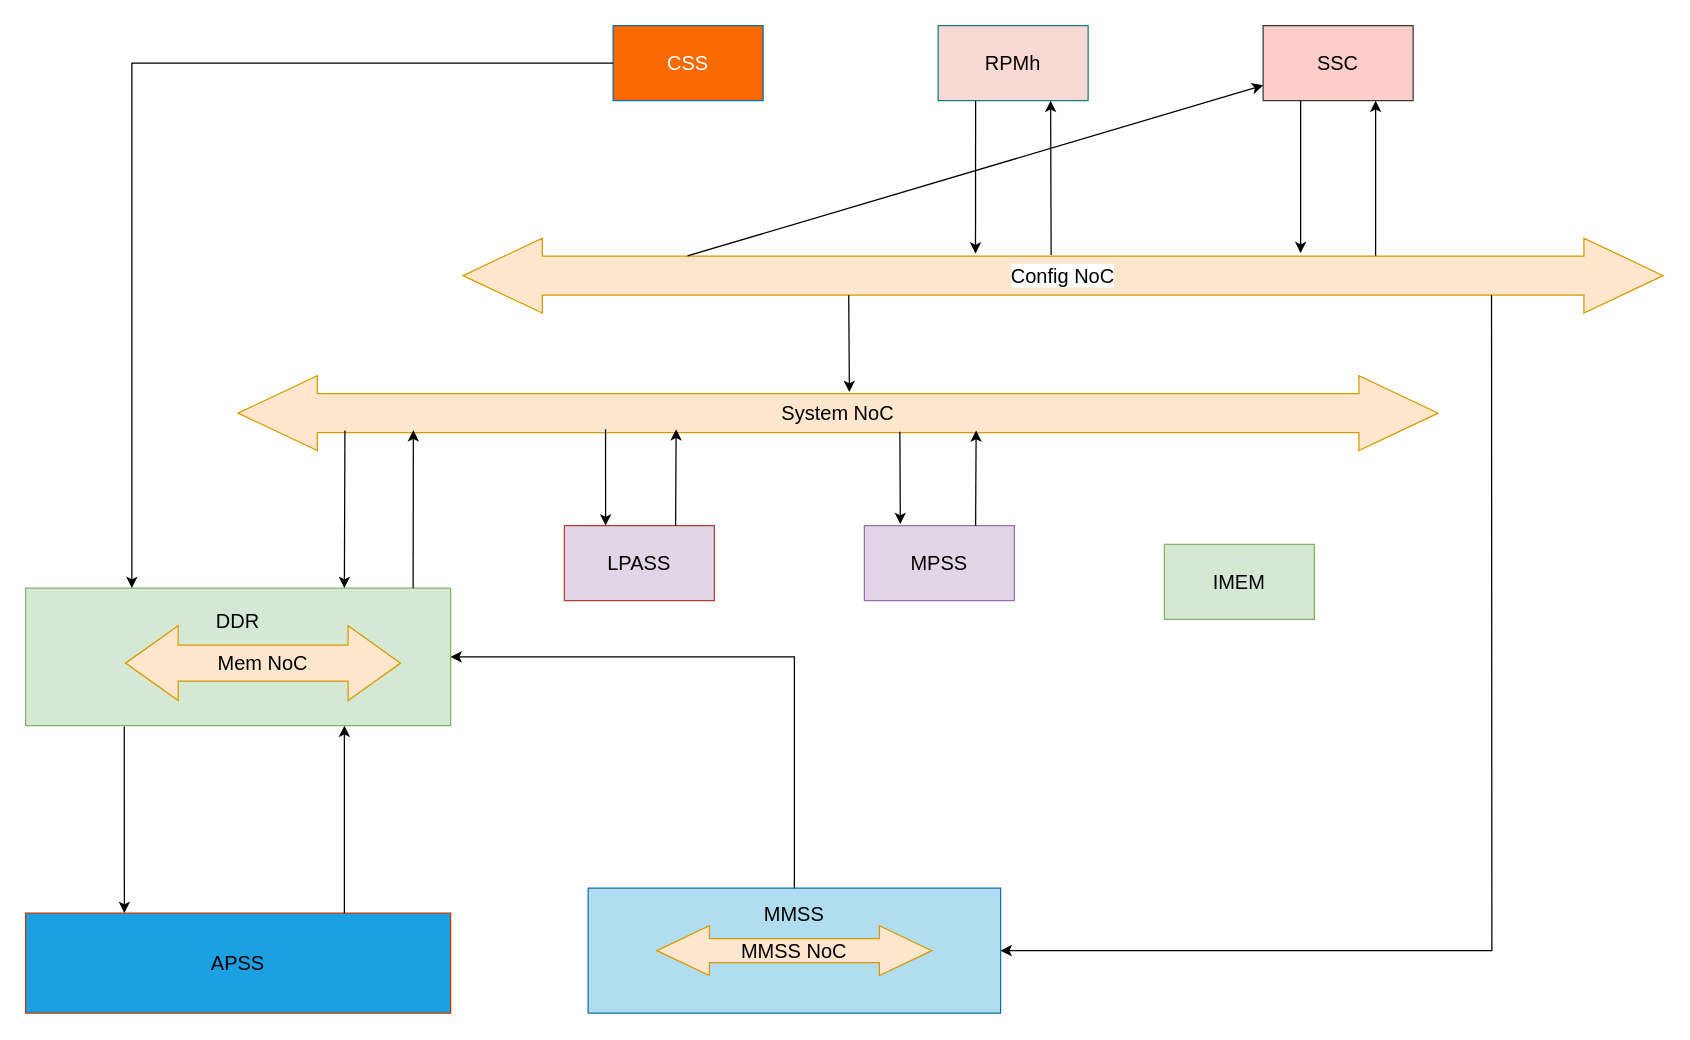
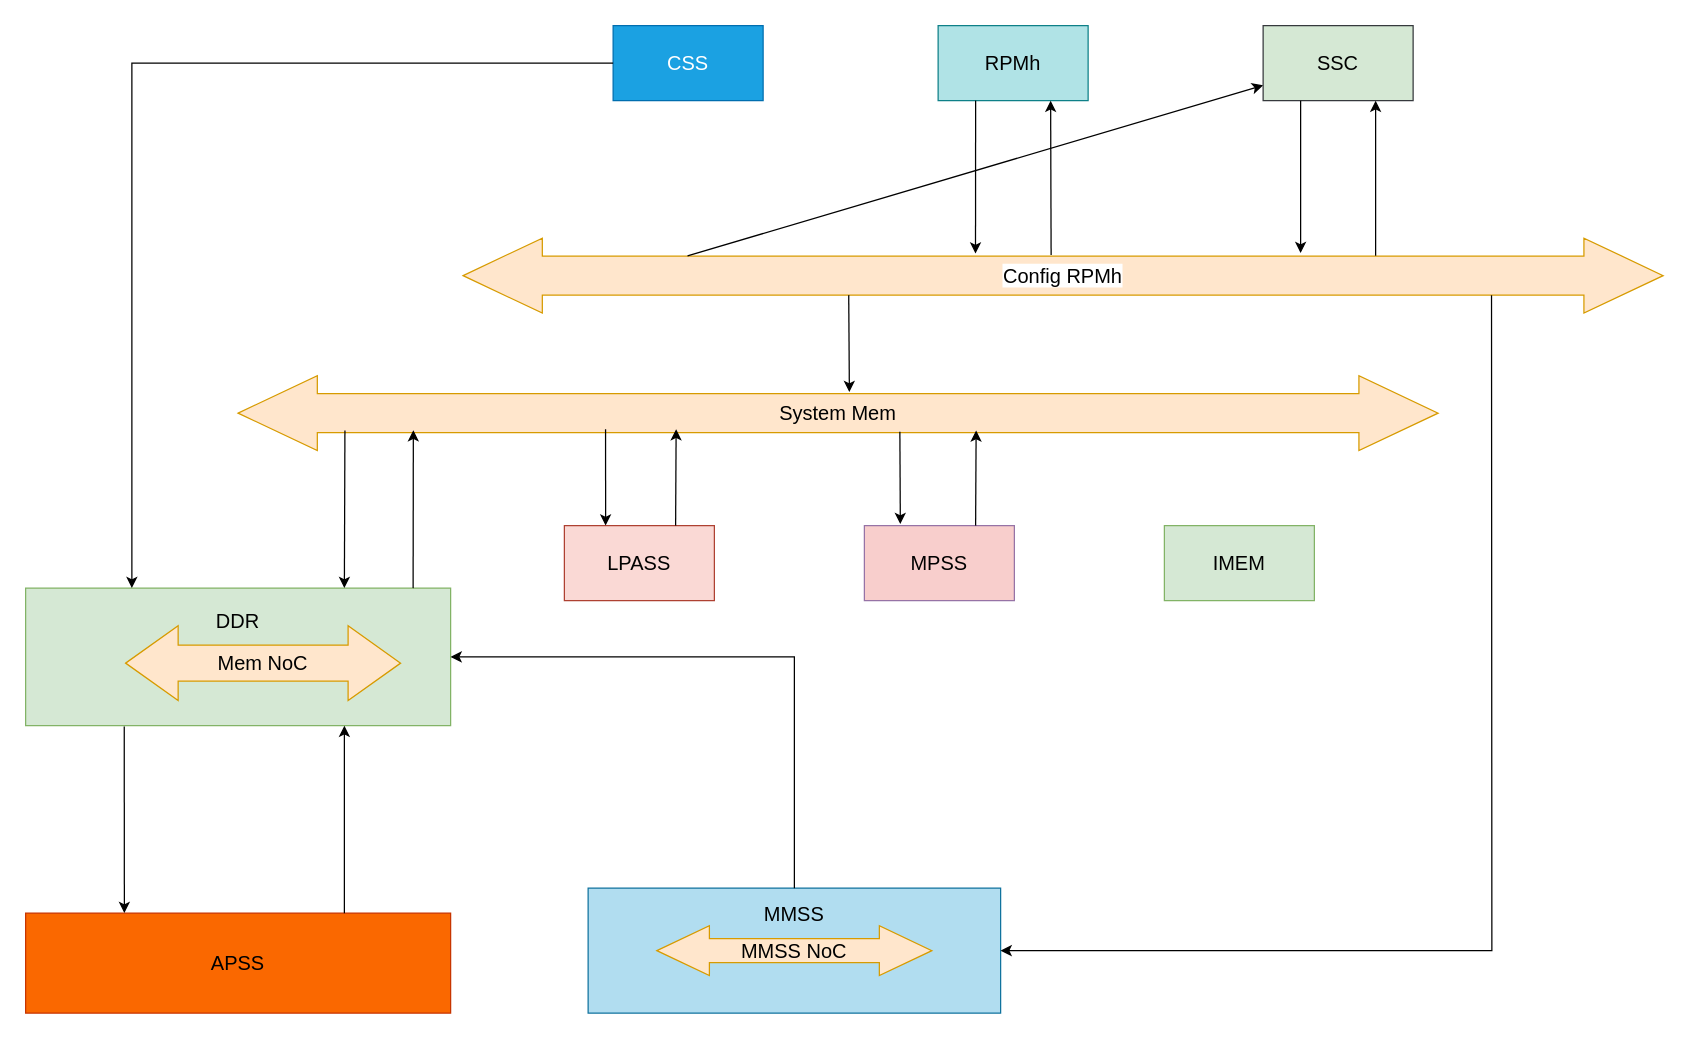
(688, 63) -> (688, 63)
(1013, 63) -> (1013, 63)
(1338, 63) -> (1338, 63)
(1063, 276) -> (1063, 276)
(838, 413) -> (838, 413)
(639, 563) -> (639, 563)
(939, 563) -> (939, 563)
(1239, 582) -> (1239, 563)
(238, 963) -> (238, 963)
